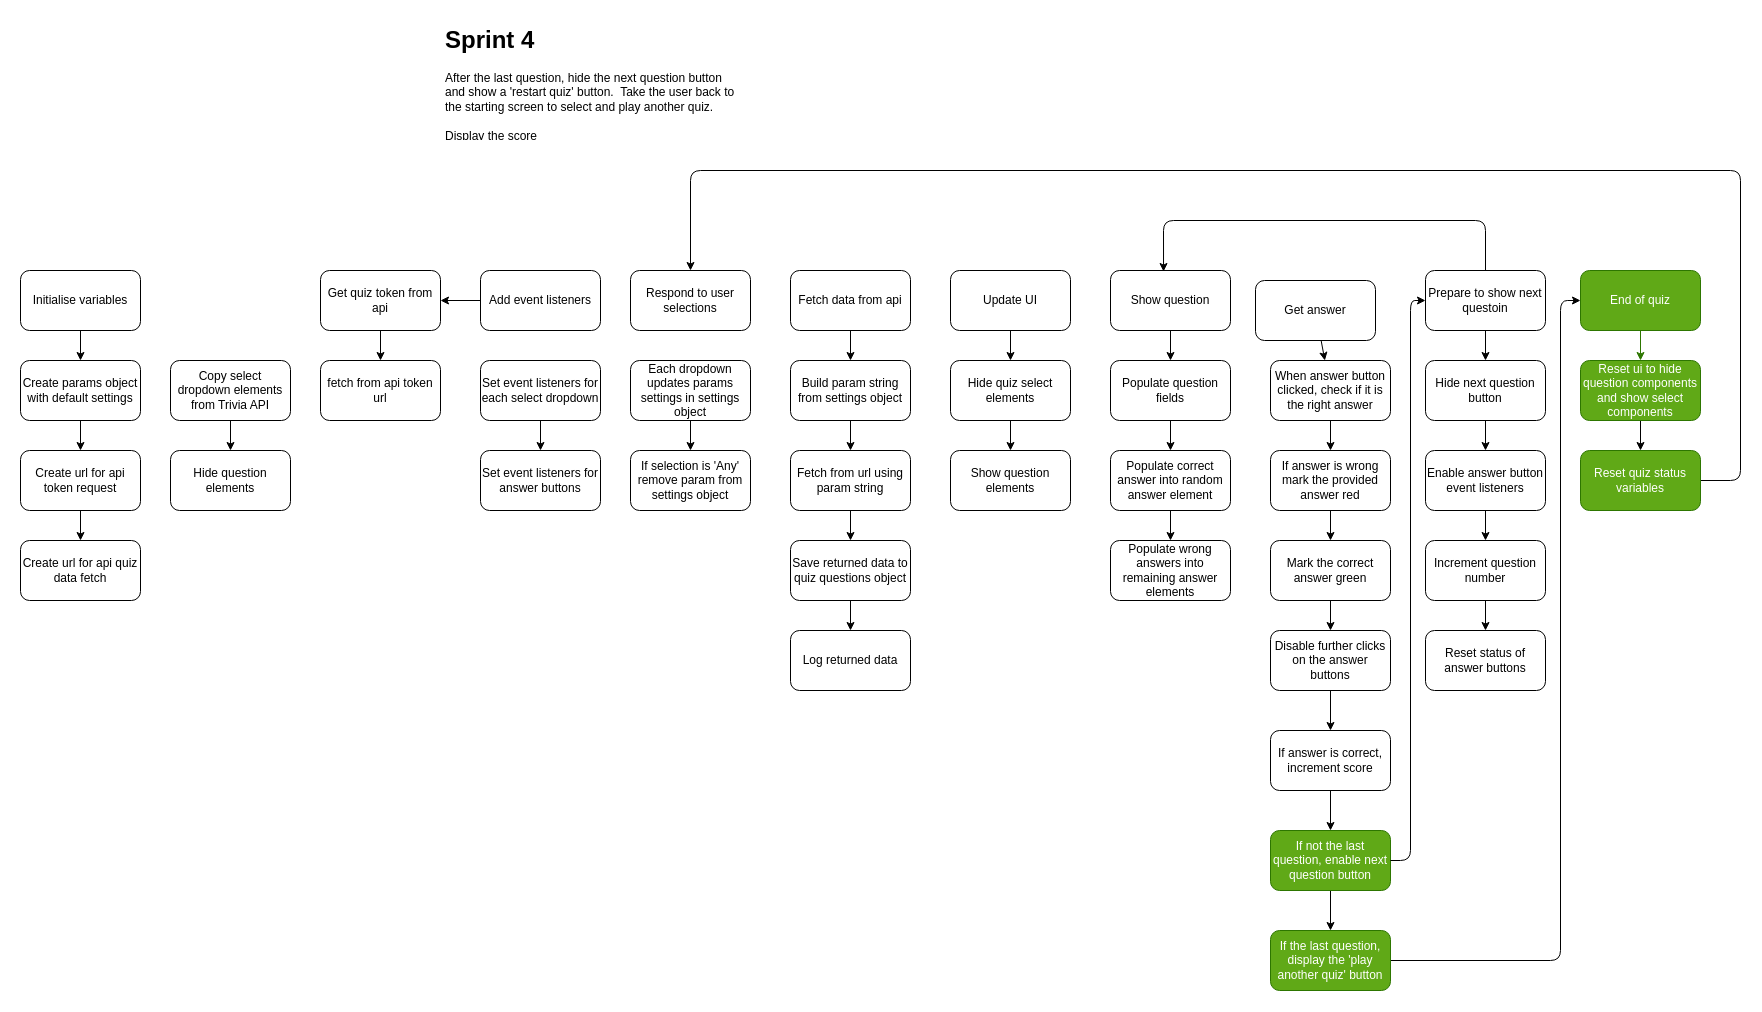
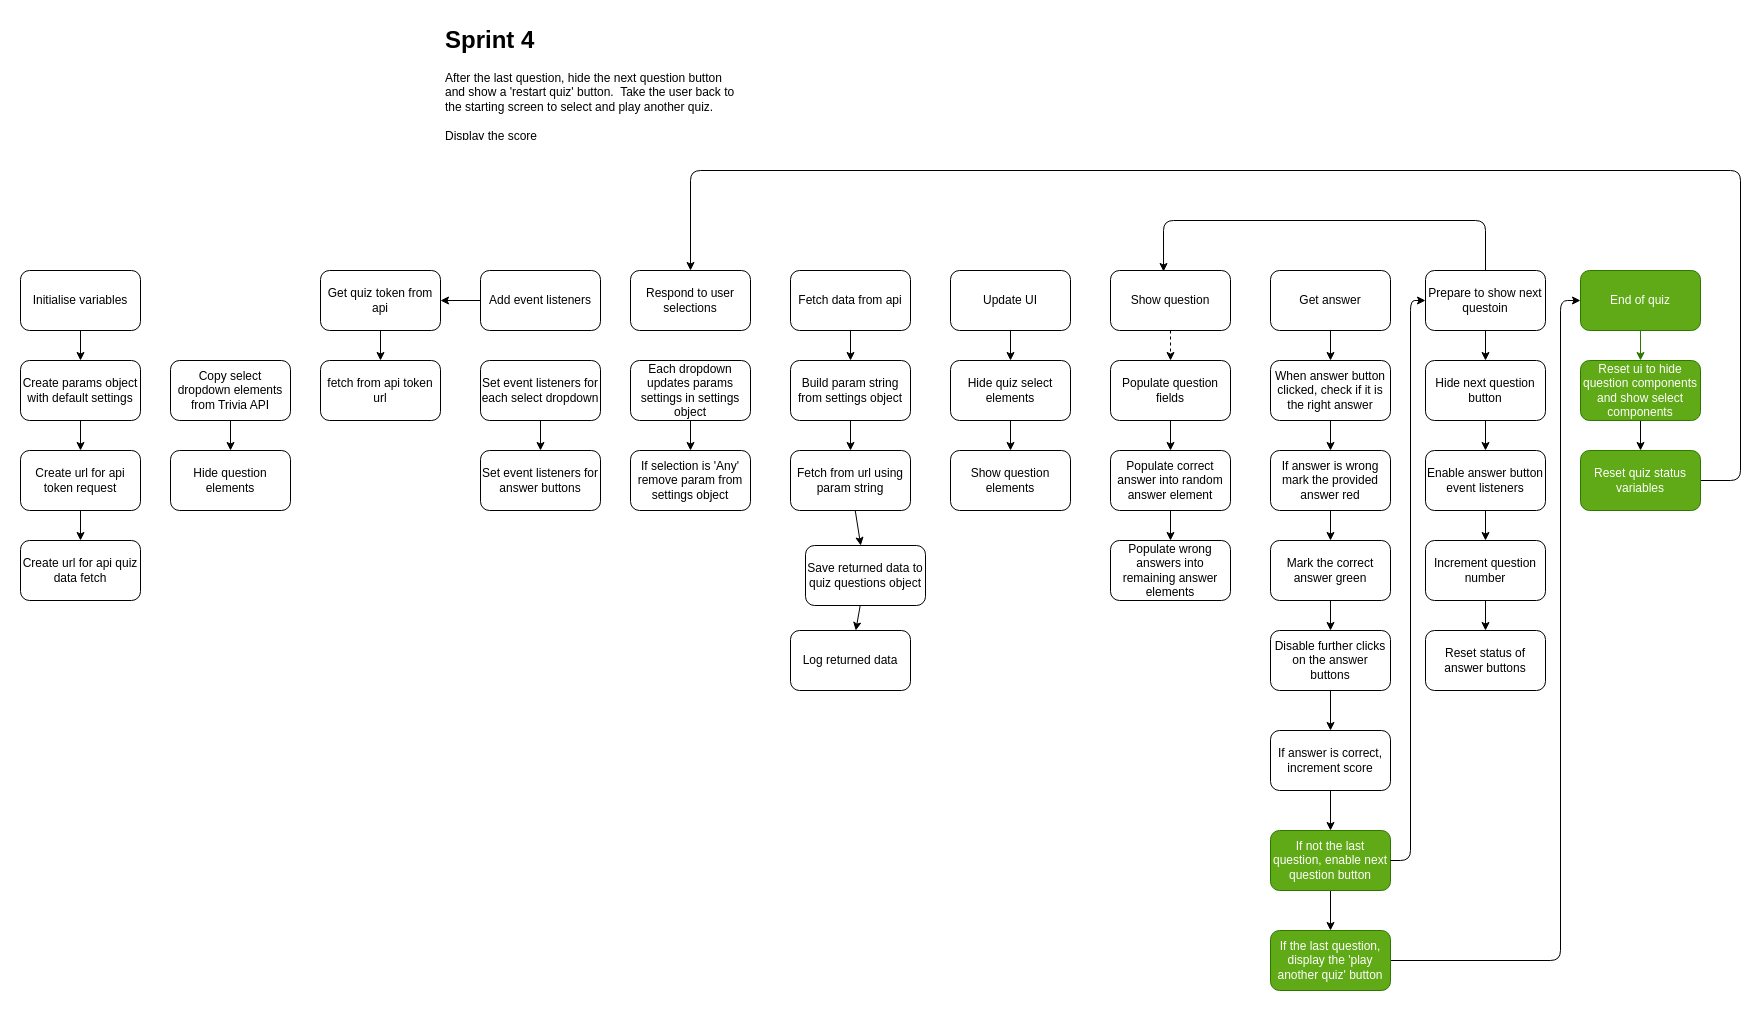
(1316, 311) -> (1331, 301)
(1171, 343) -> (1171, 343)
(851, 571) -> (866, 576)
